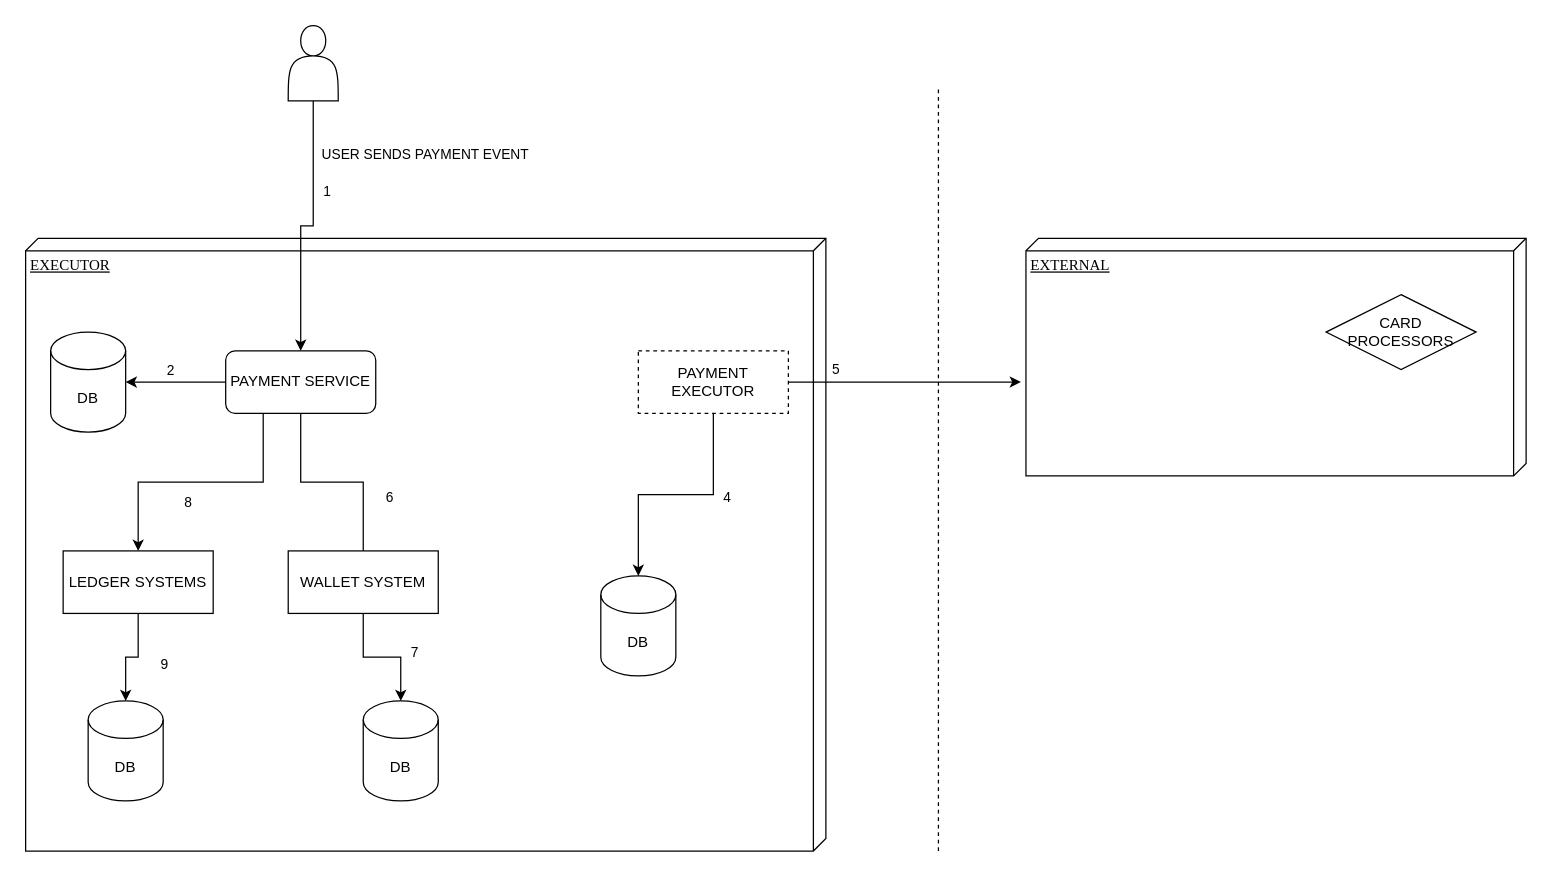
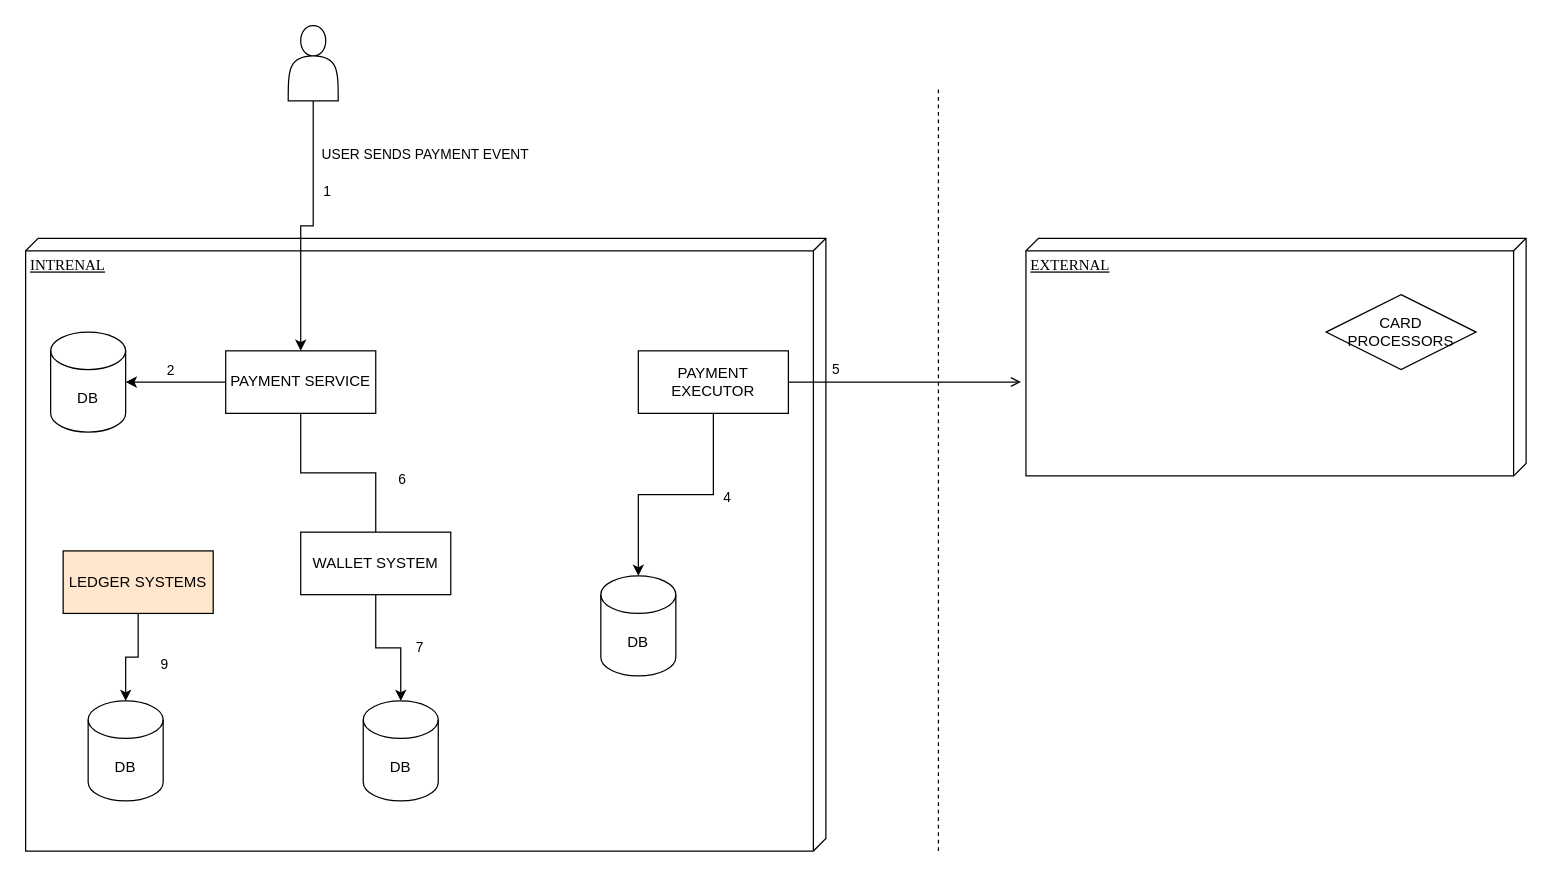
(64, 266) -> (64, 266)
(301, 382) -> (301, 382)
(713, 382) -> (713, 382)
(1011, 382) -> (1012, 382)
(205, 482) -> none
(138, 582) -> (138, 582)
(363, 582) -> (376, 563)
